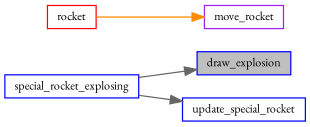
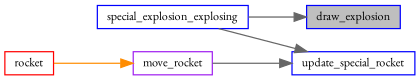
none -> (246, 63)
(72, 86) -> (173, 17)
